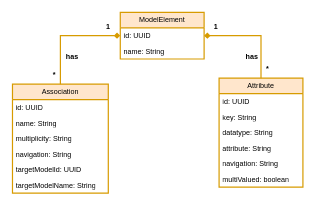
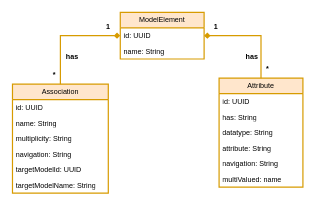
(242, 118) -> (242, 118)
(258, 180) -> (252, 180)
